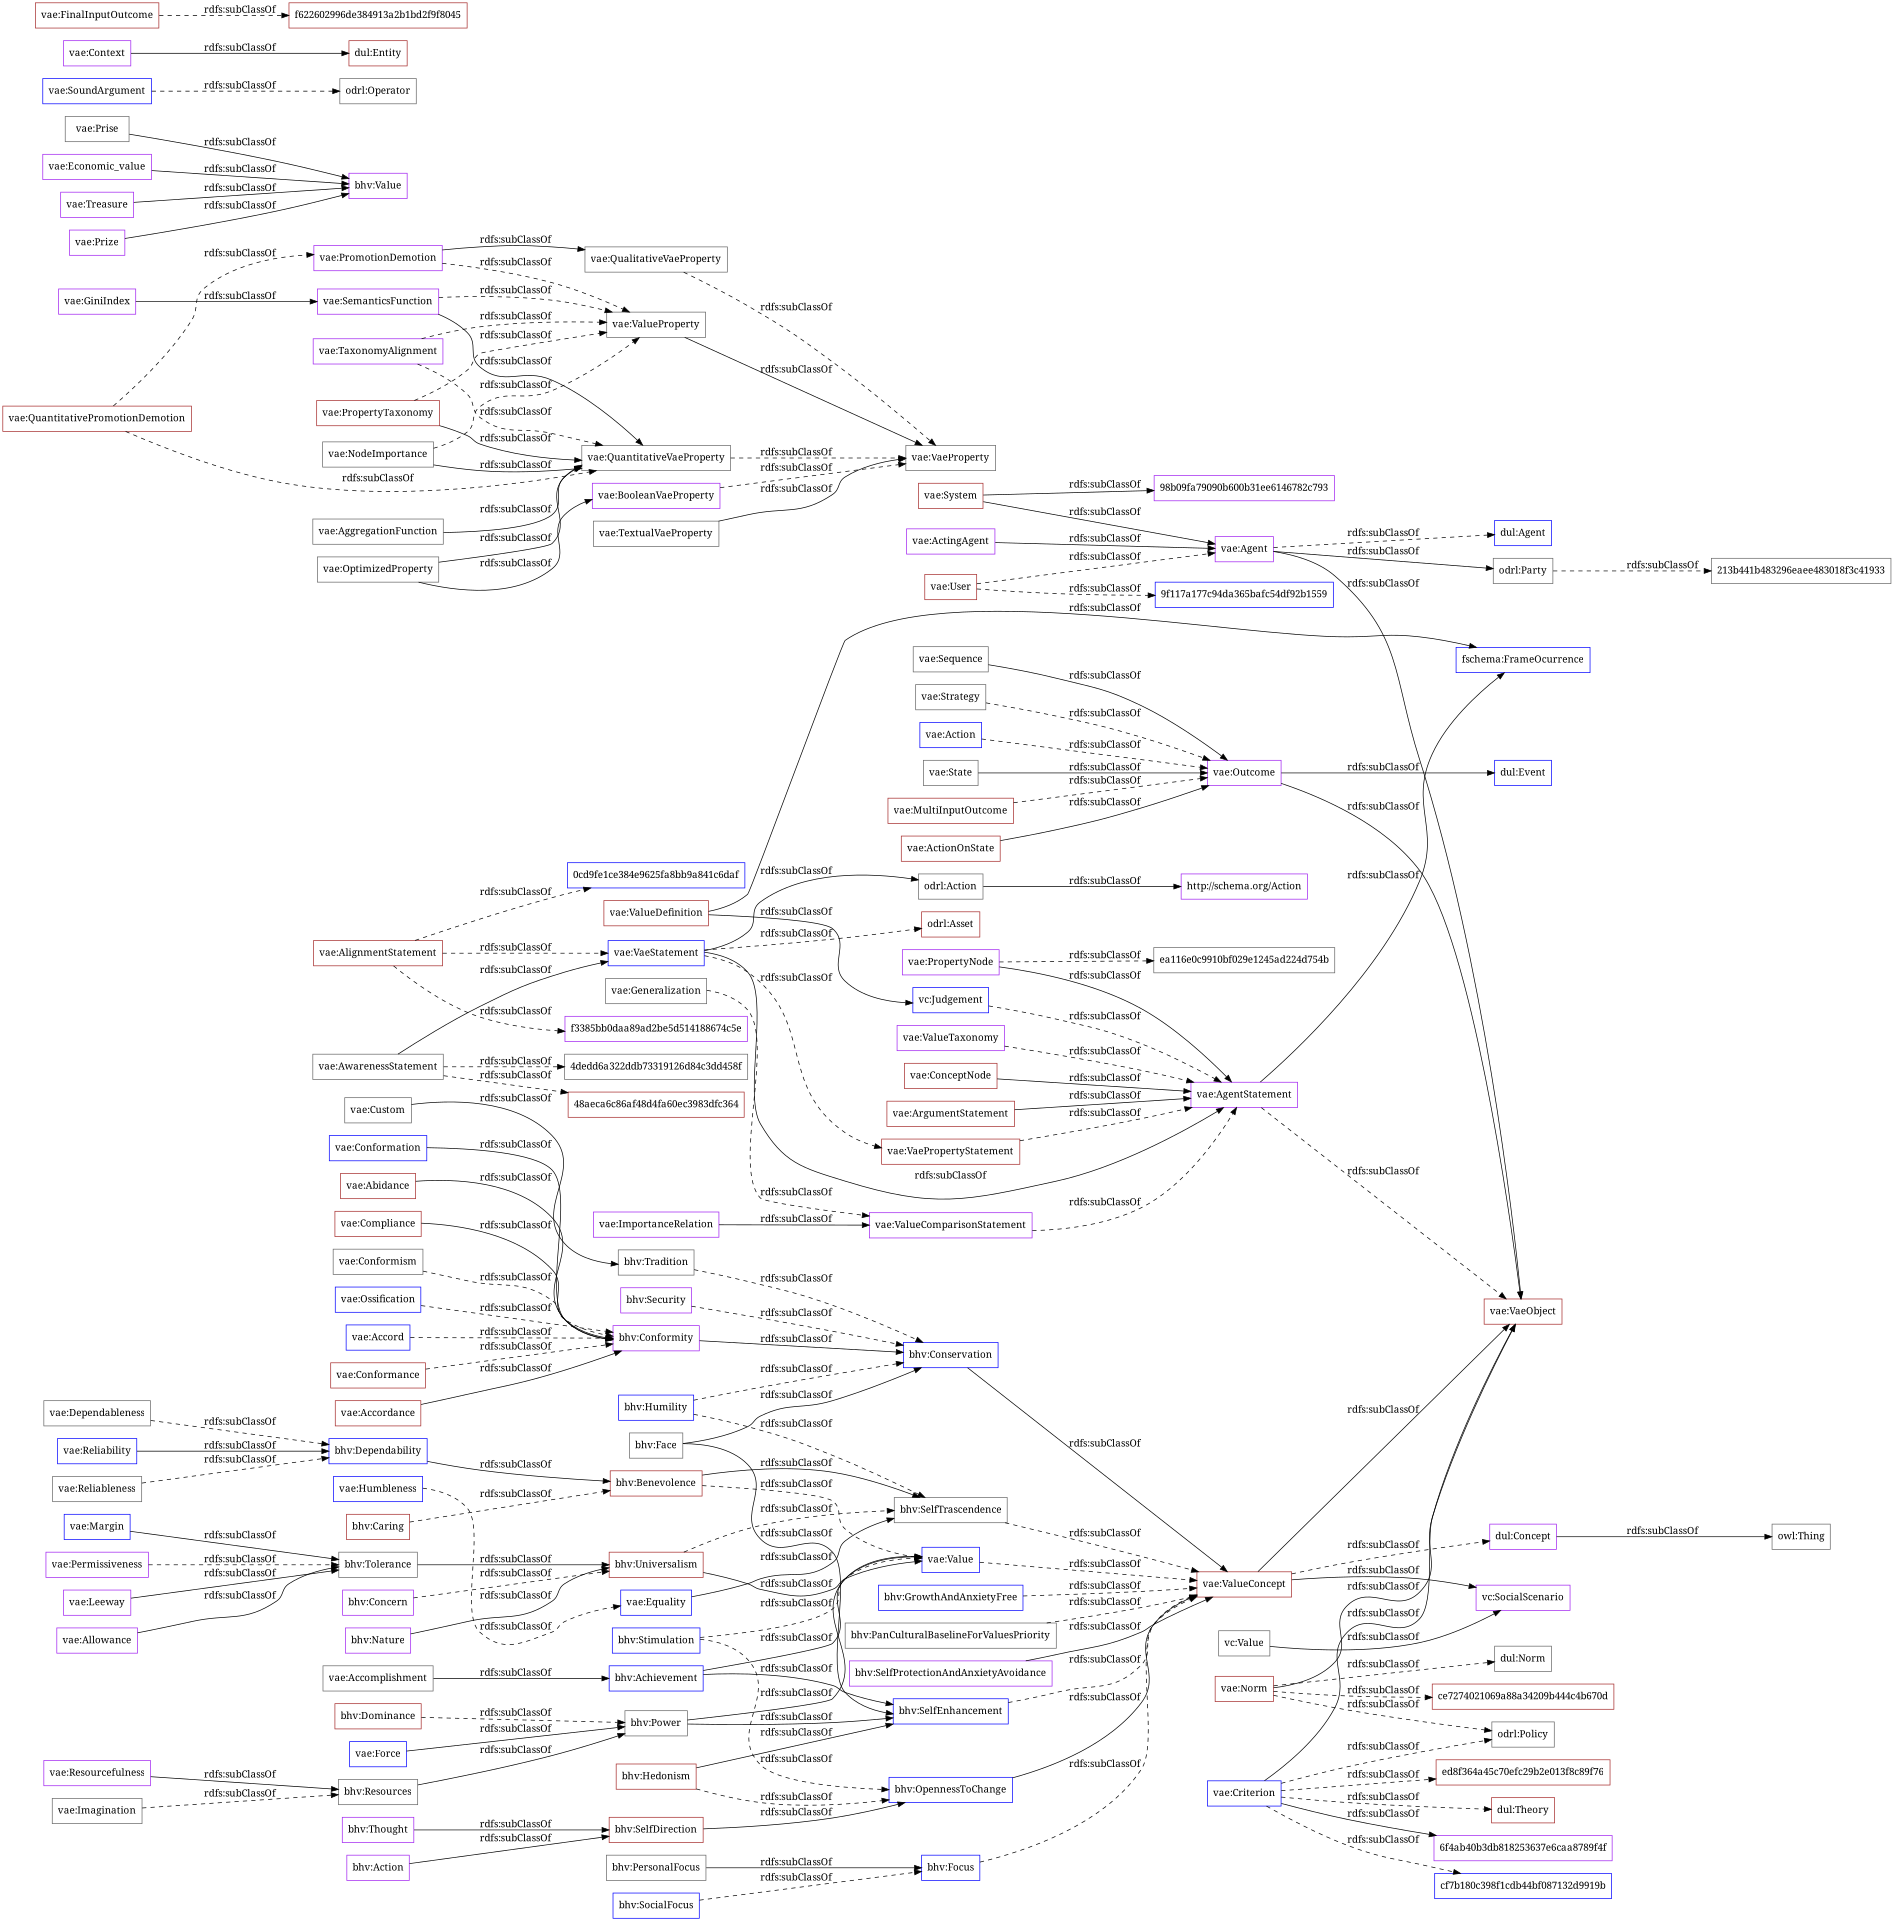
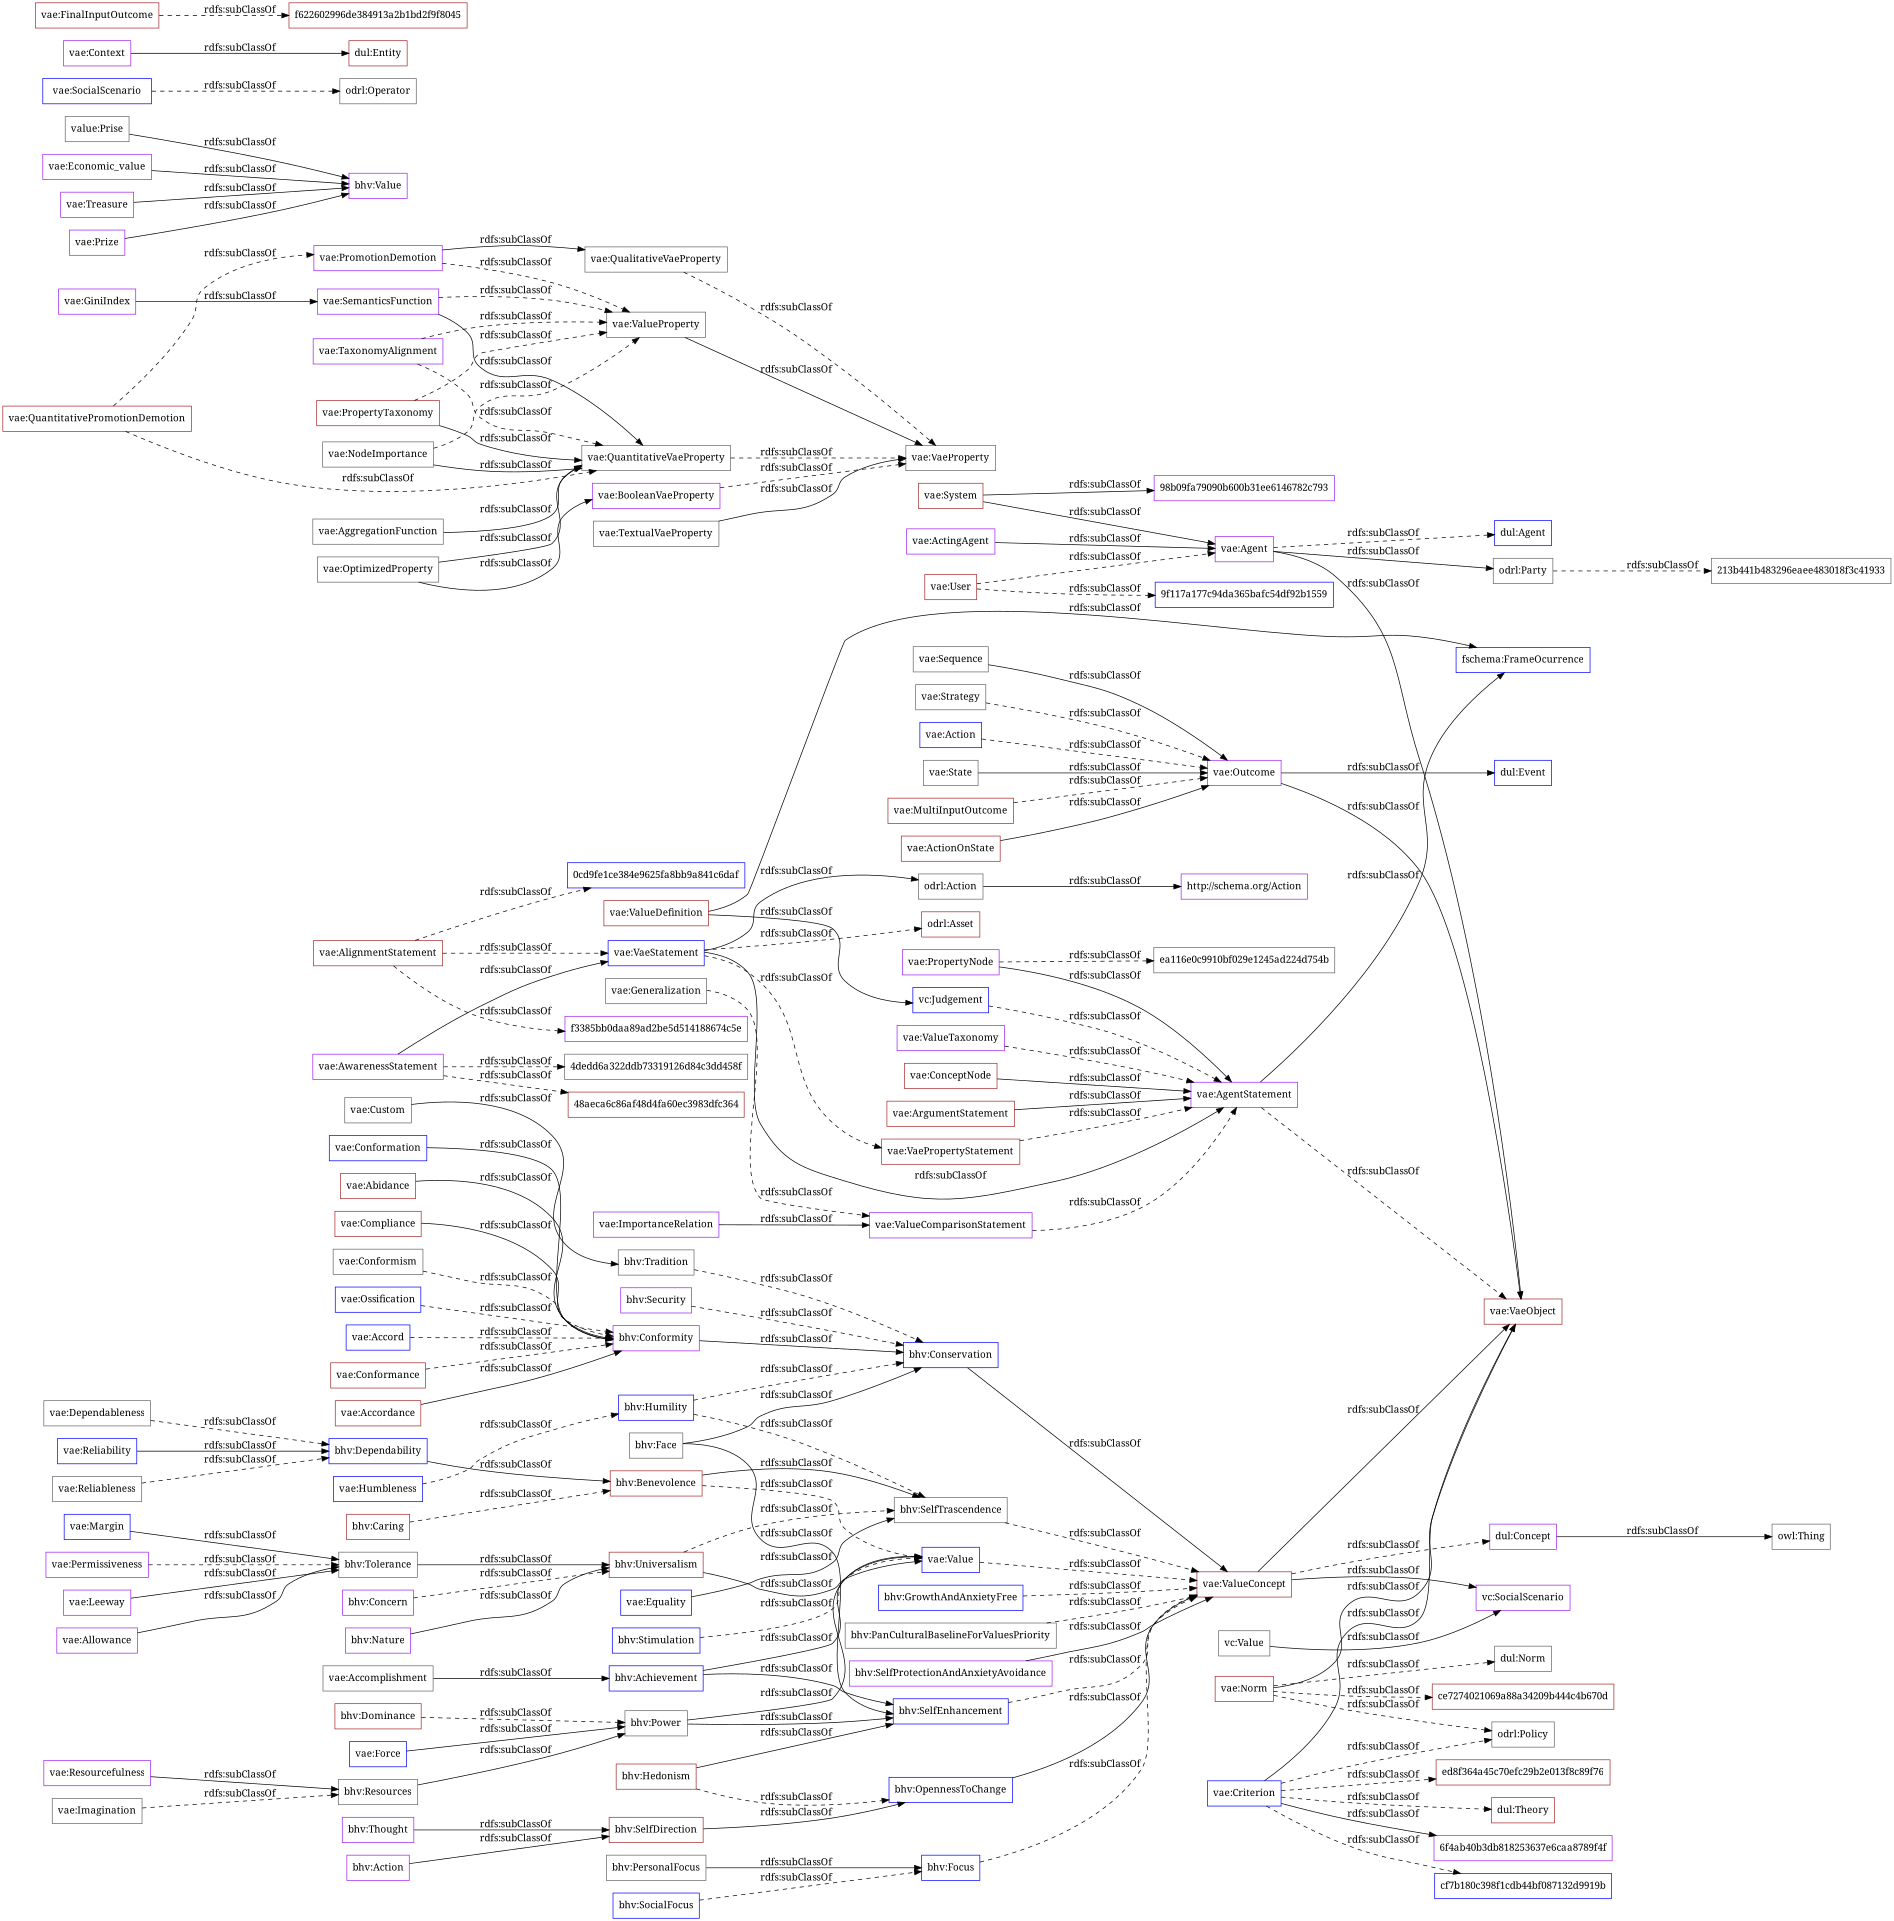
(97, 91) -> (97, 91)
(97, 129) -> (97, 129)
(378, 1067) -> (378, 1067)
(472, 1610) -> (514, 1442)
(751, 1748) -> none
